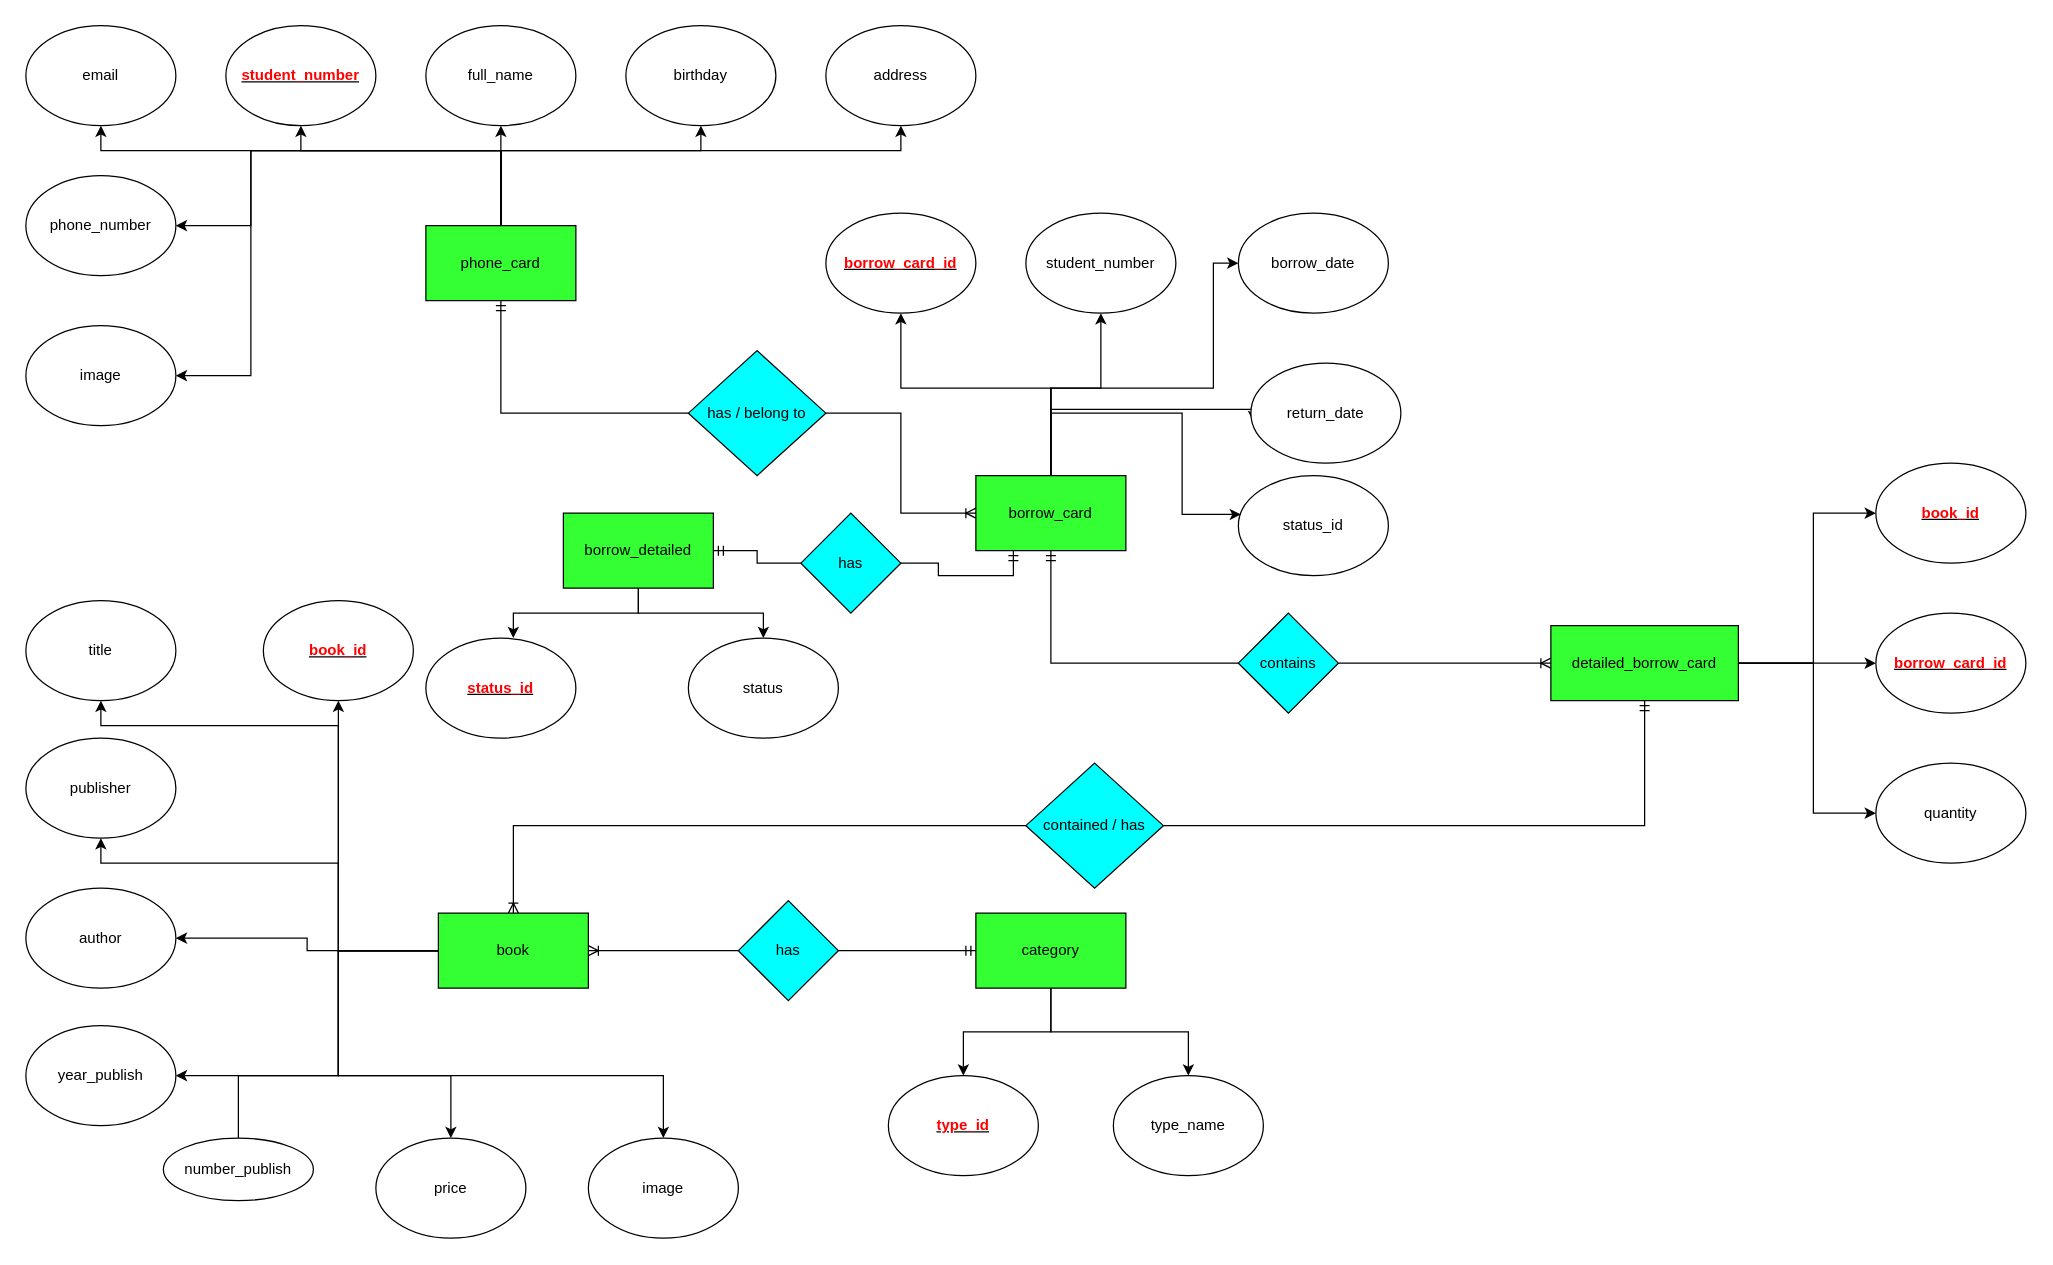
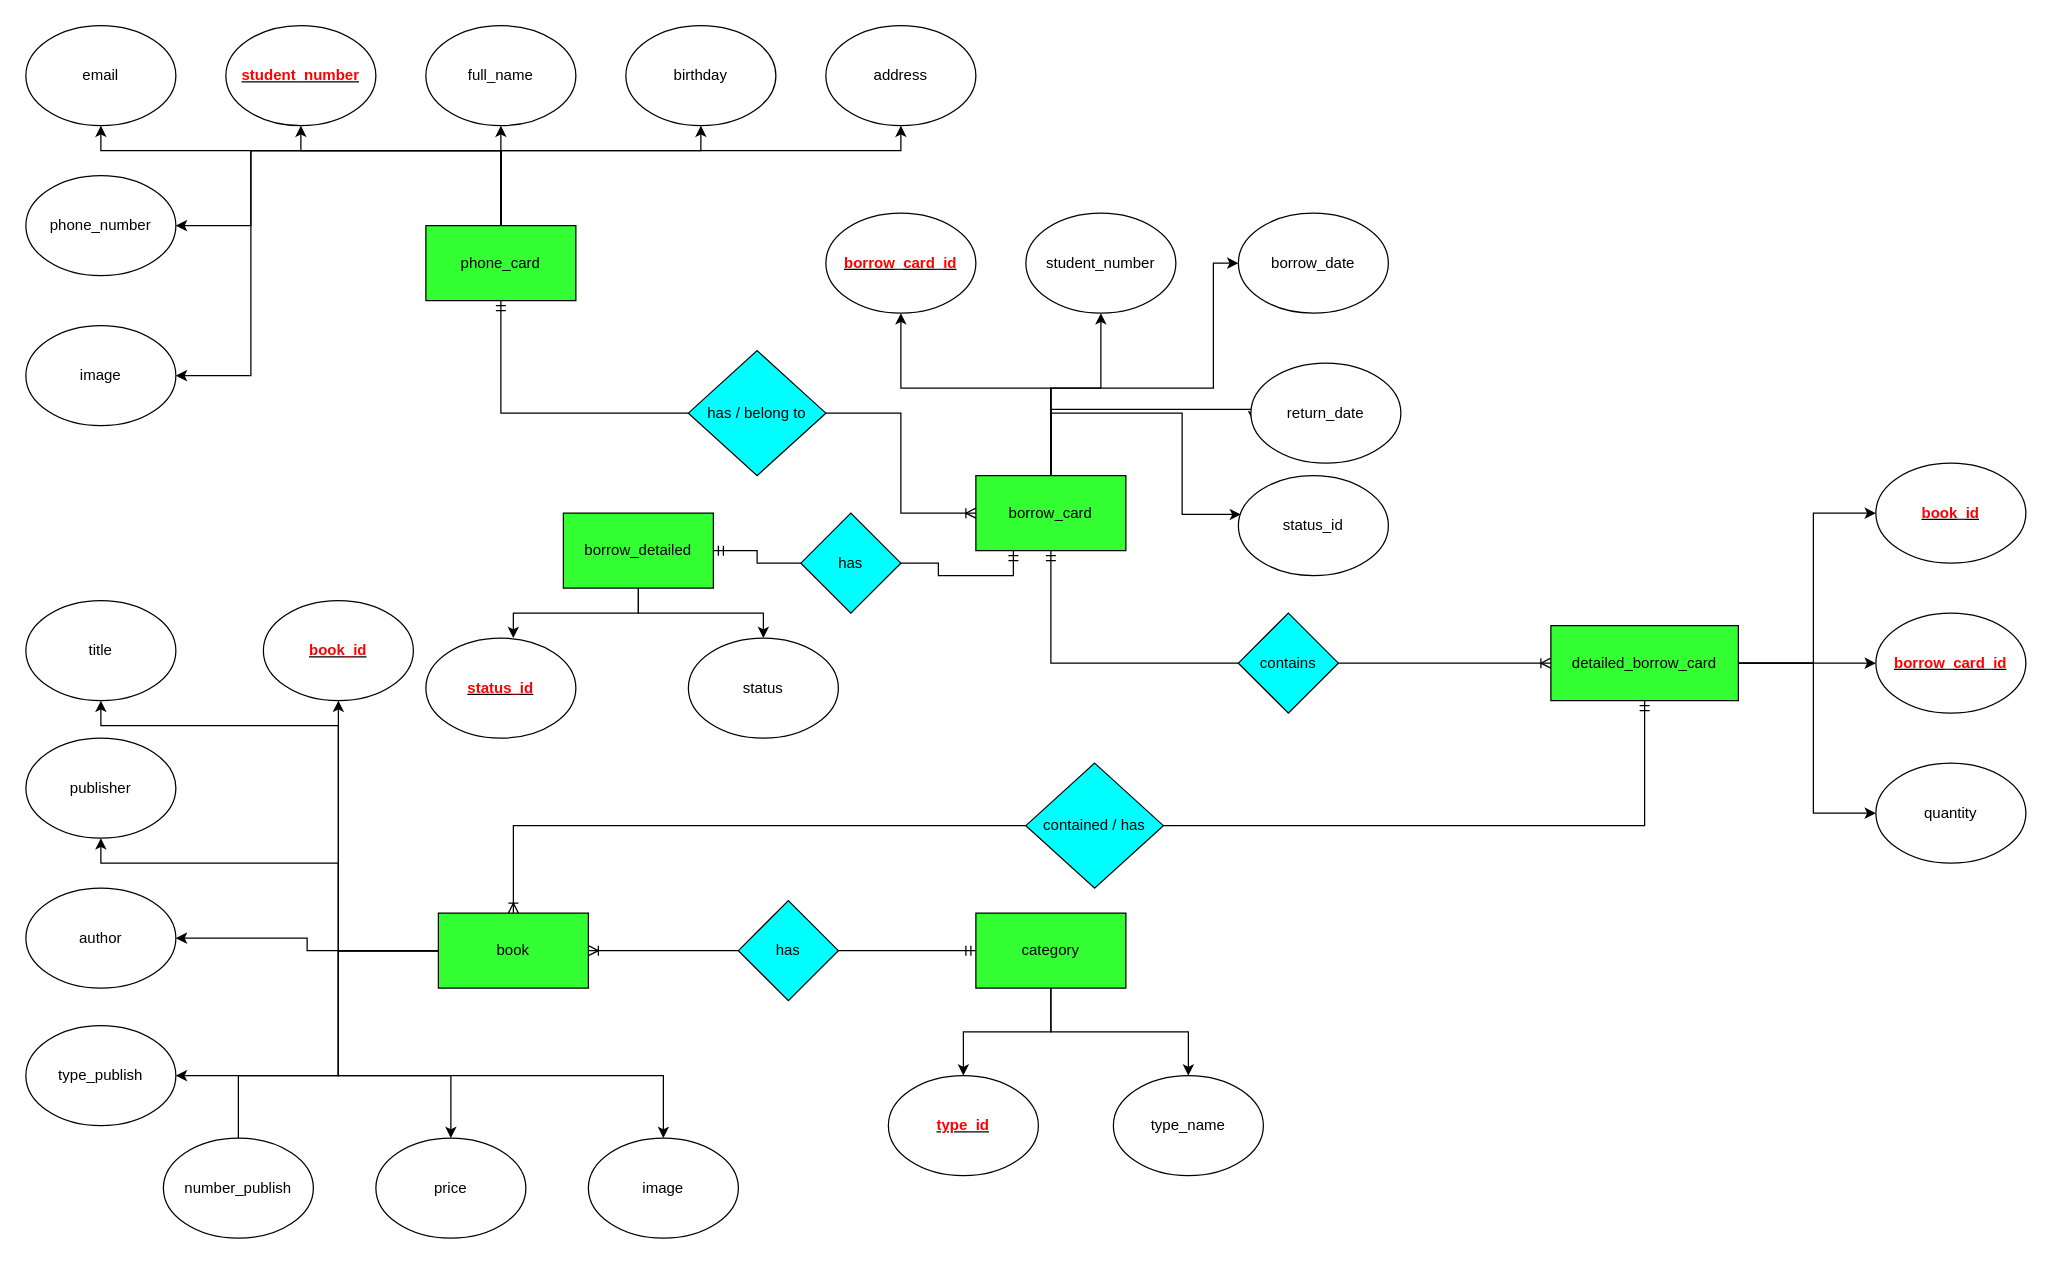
(101, 1076) -> (101, 1076)
(238, 1169) -> (238, 1188)
